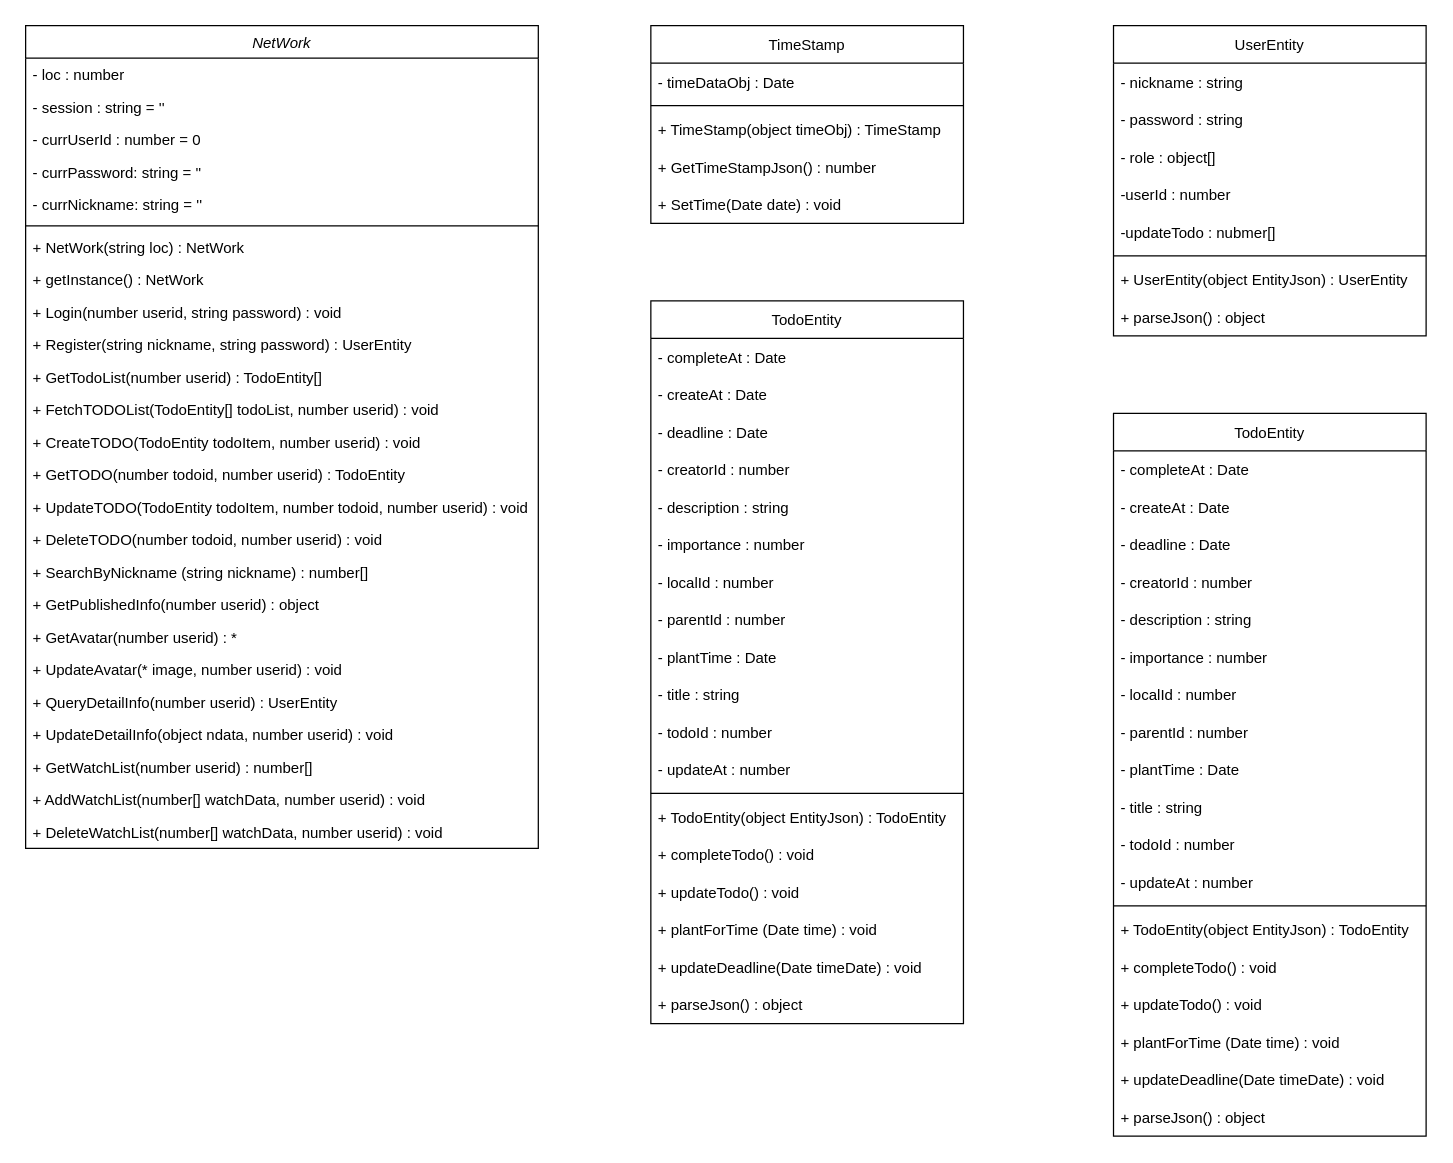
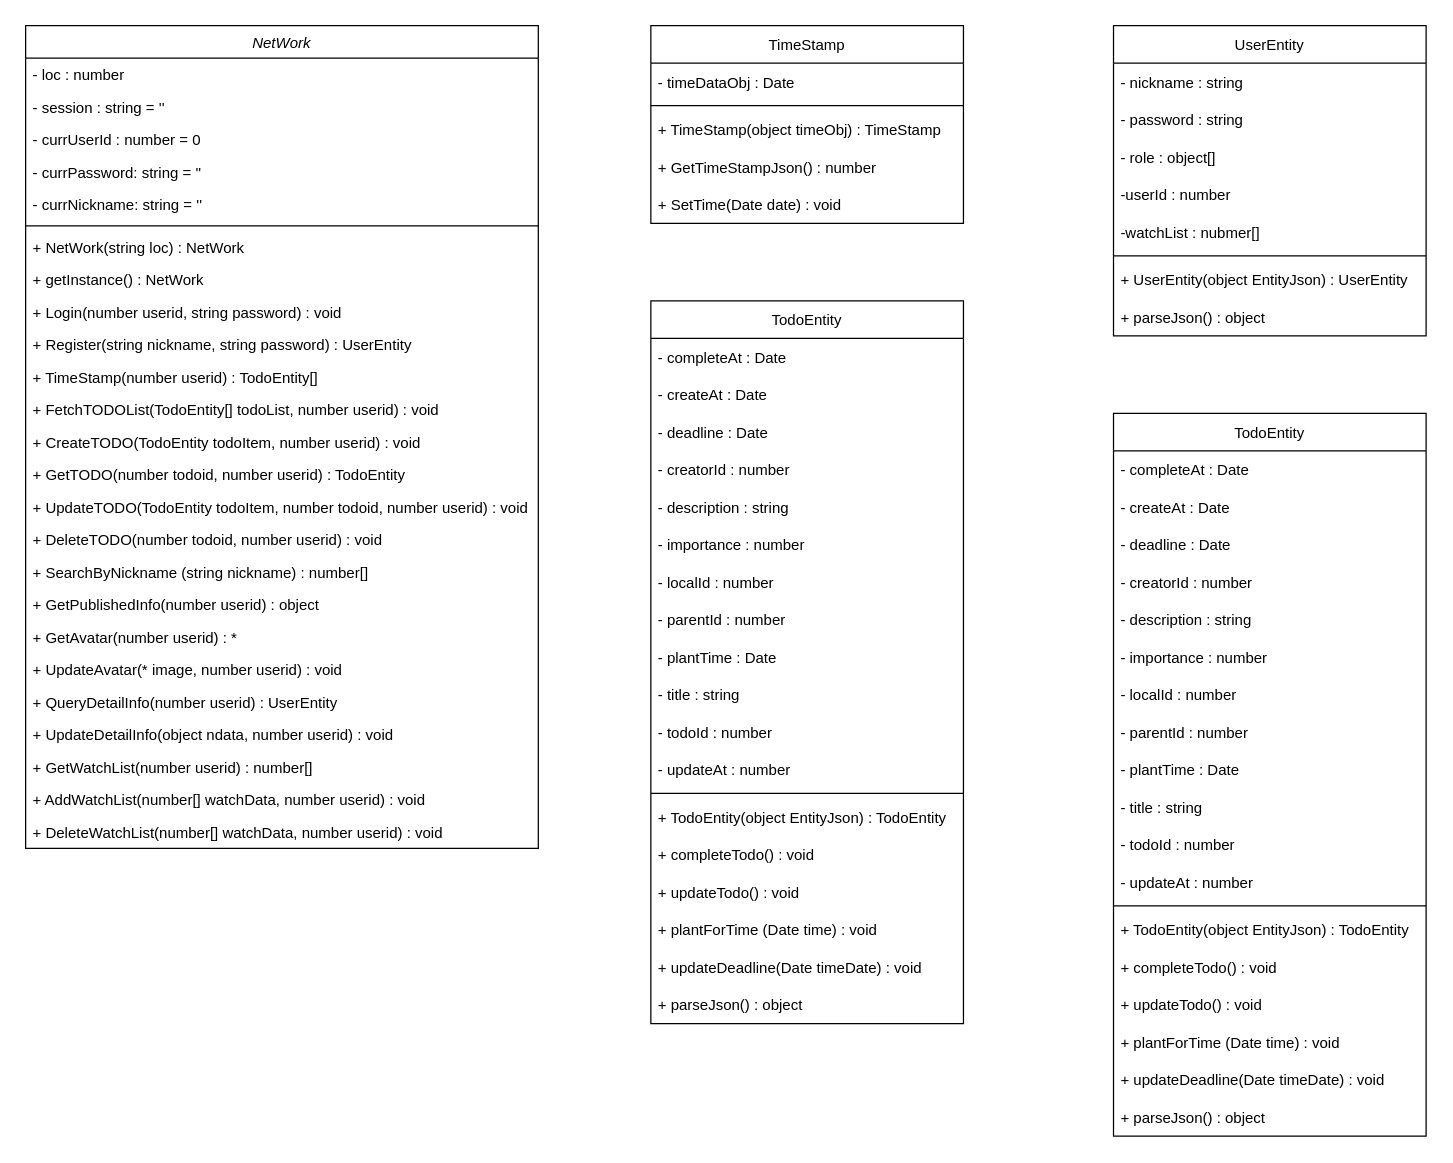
(1207, 233) -> (1200, 233)
(198, 378) -> (189, 378)
